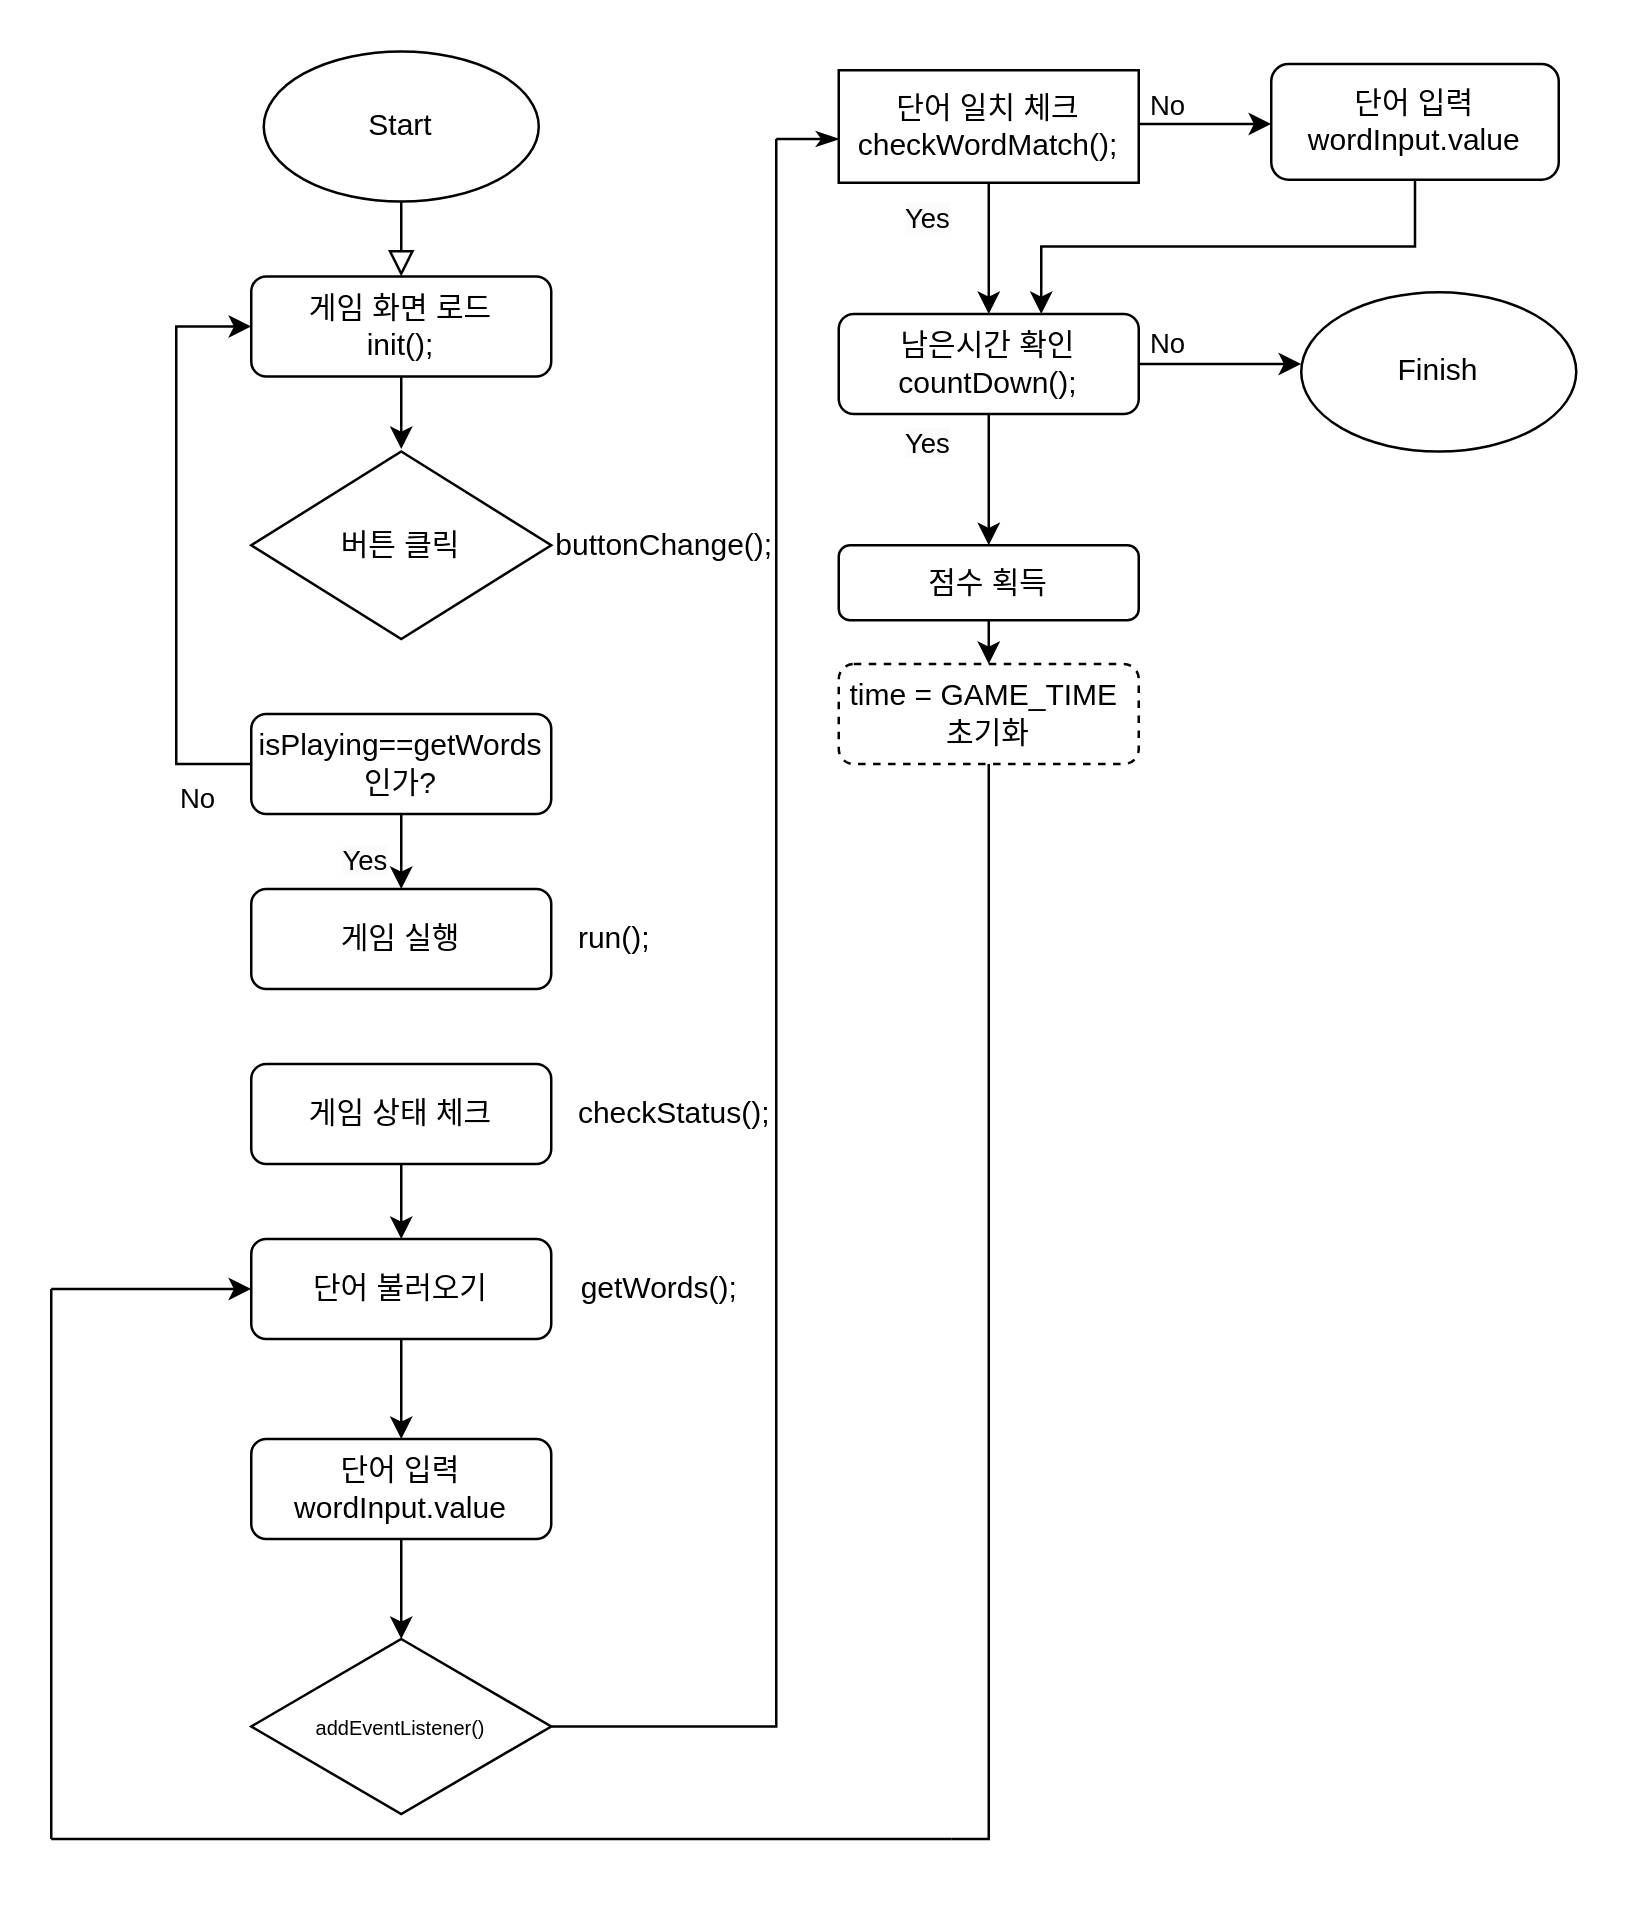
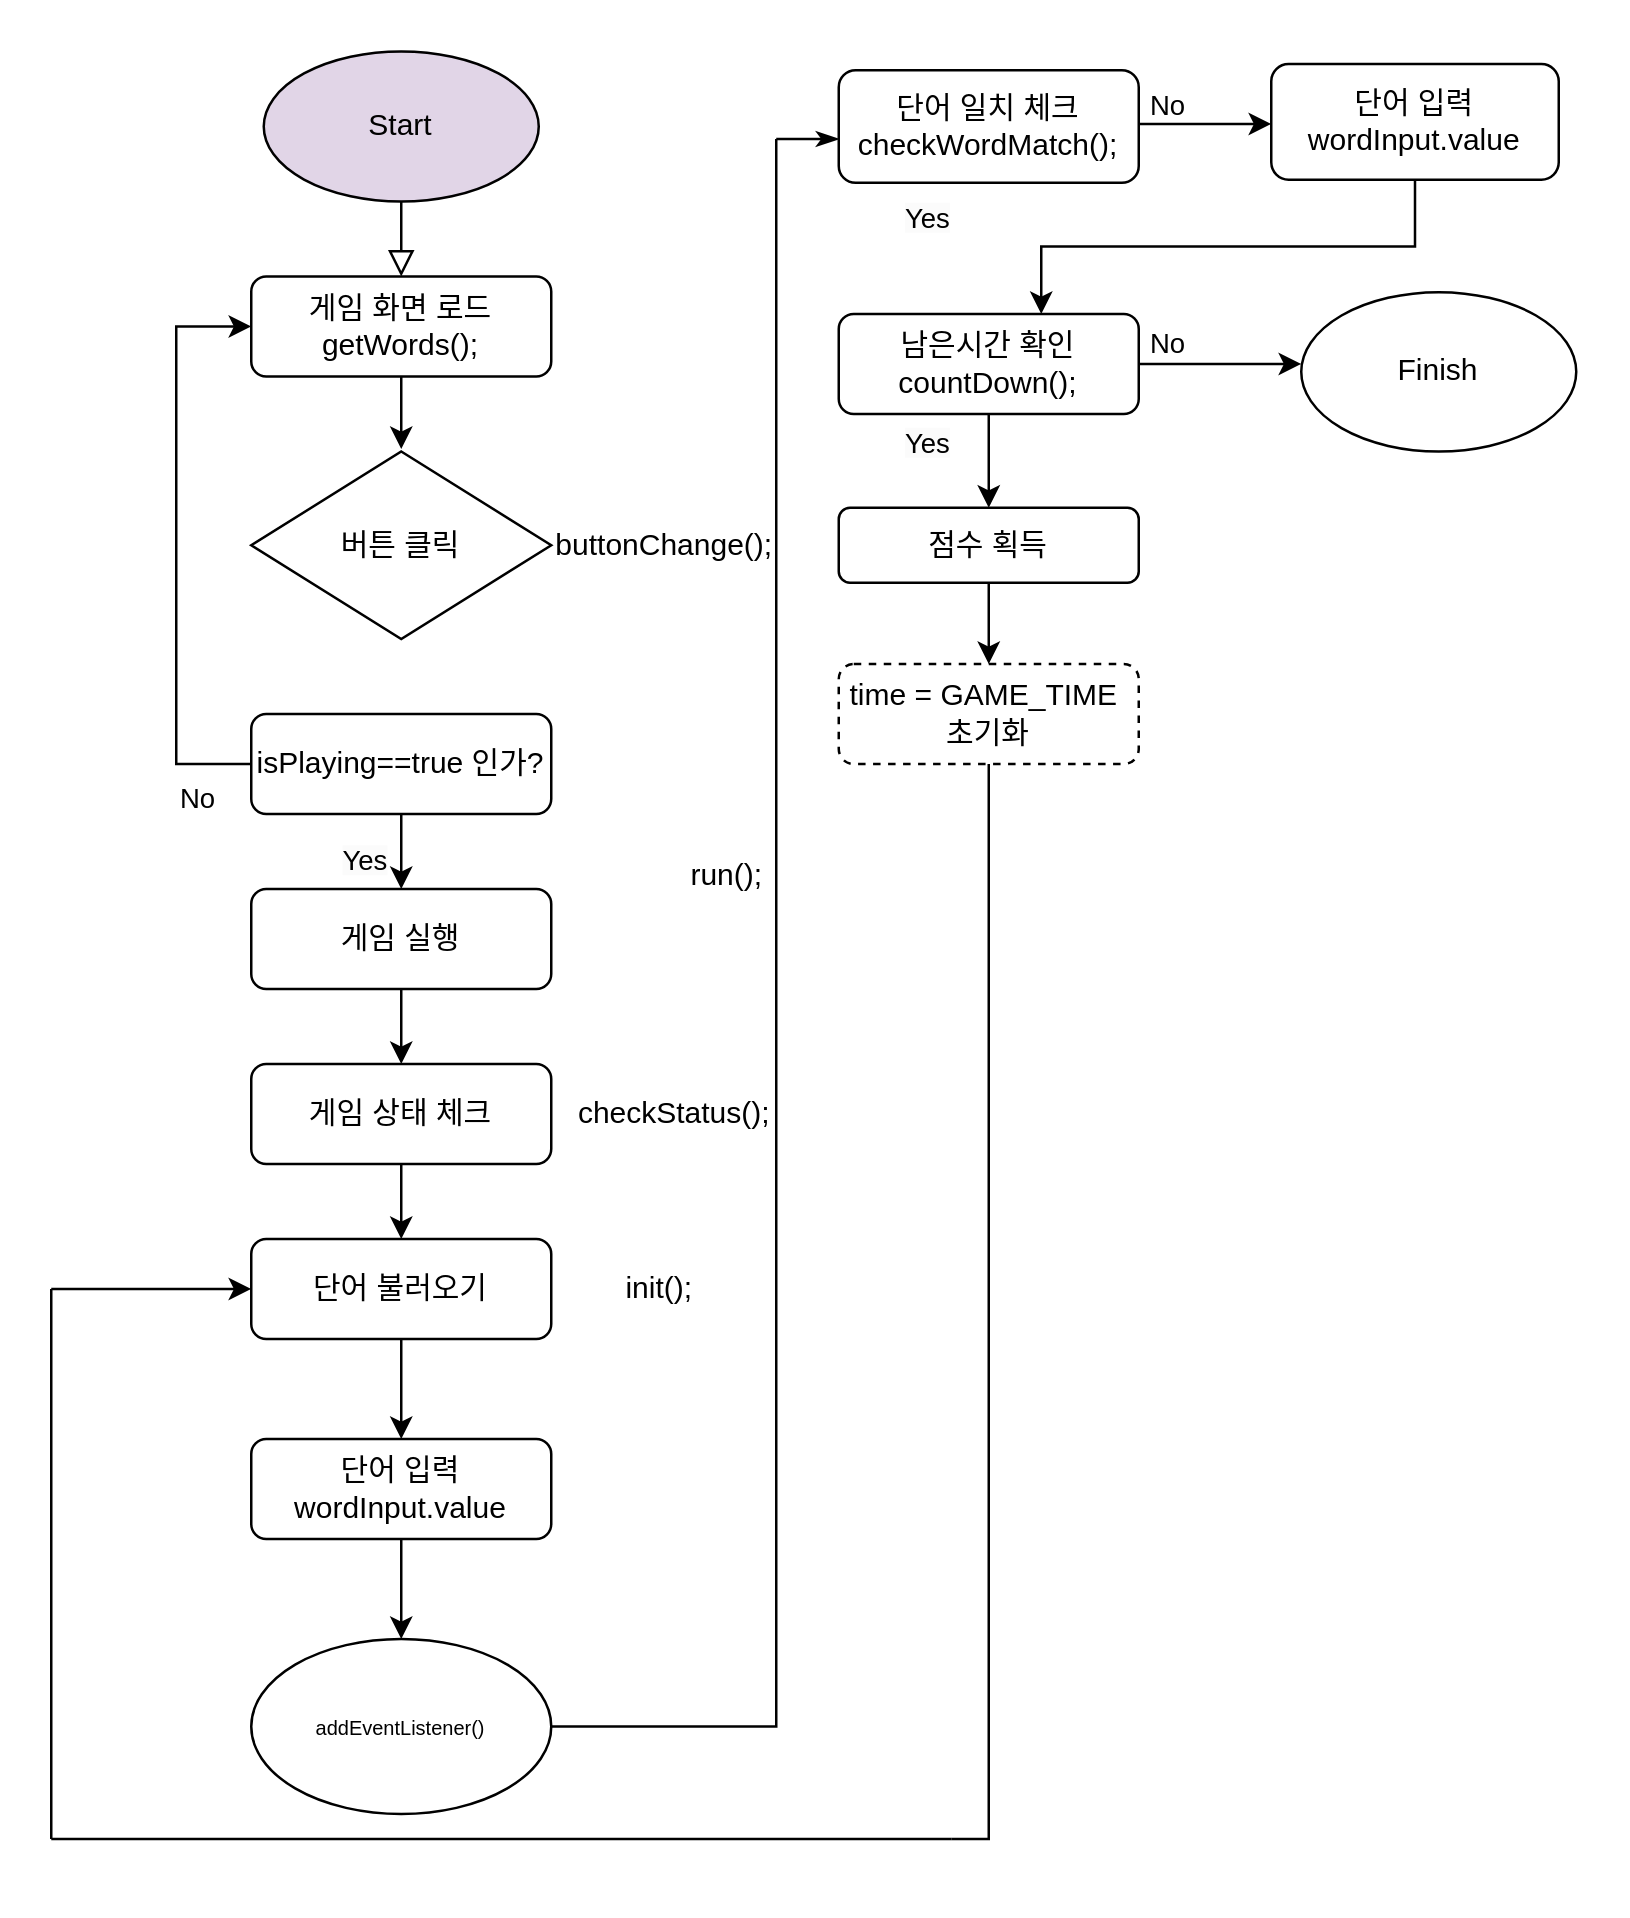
(401, 126) -> (401, 126)
(989, 126) -> (989, 126)
(989, 240) -> none
(401, 326) -> (401, 326)
(989, 583) -> (989, 545)
(401, 764) -> (401, 764)
(614, 939) -> (726, 876)
none -> (401, 1018)
(660, 1289) -> (660, 1289)
(401, 1726) -> (401, 1726)
